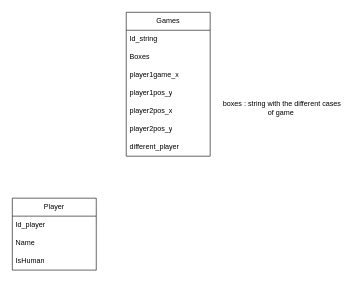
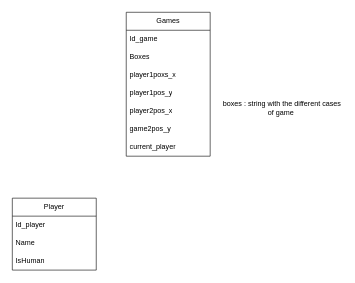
(147, 39) -> (144, 39)
(155, 75) -> (155, 75)
(153, 129) -> (150, 129)
(160, 147) -> (157, 147)
